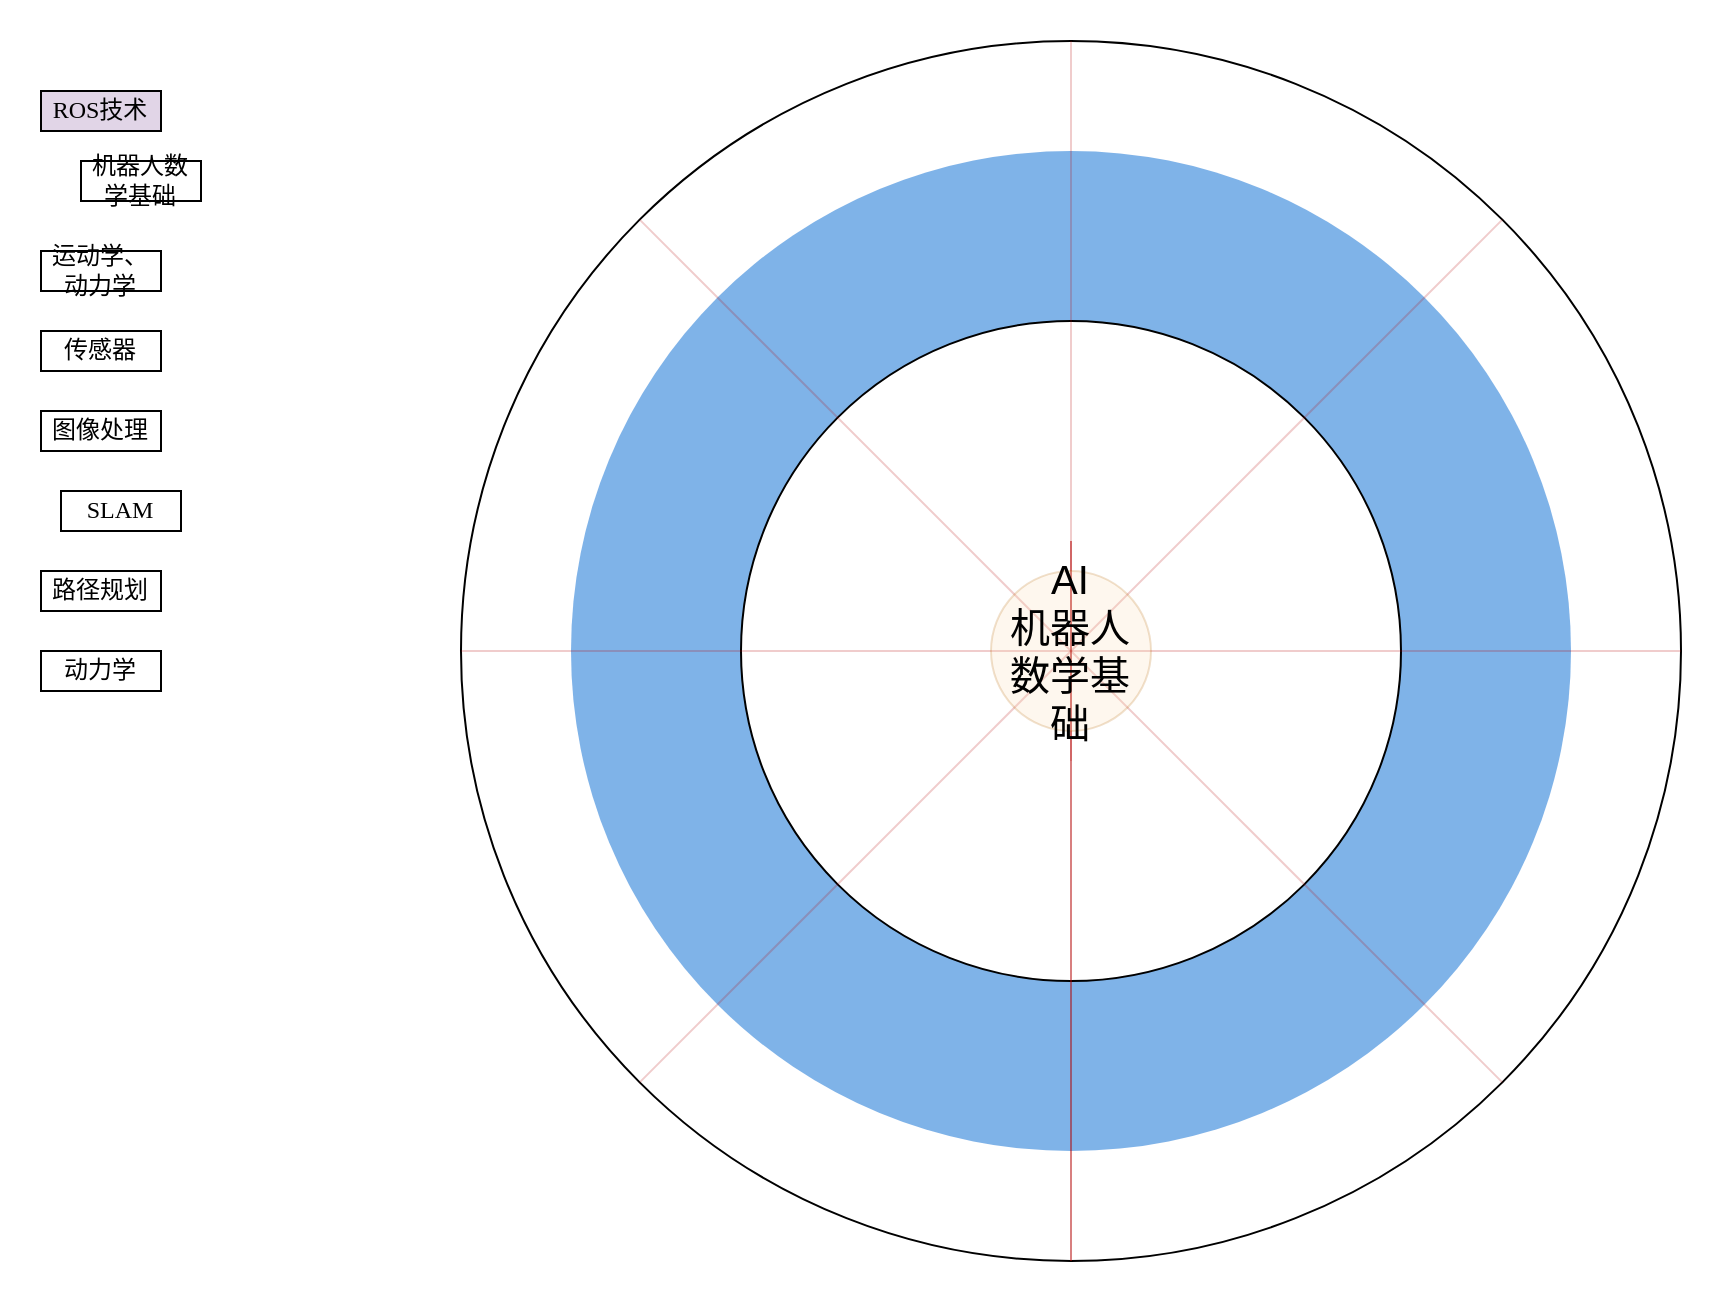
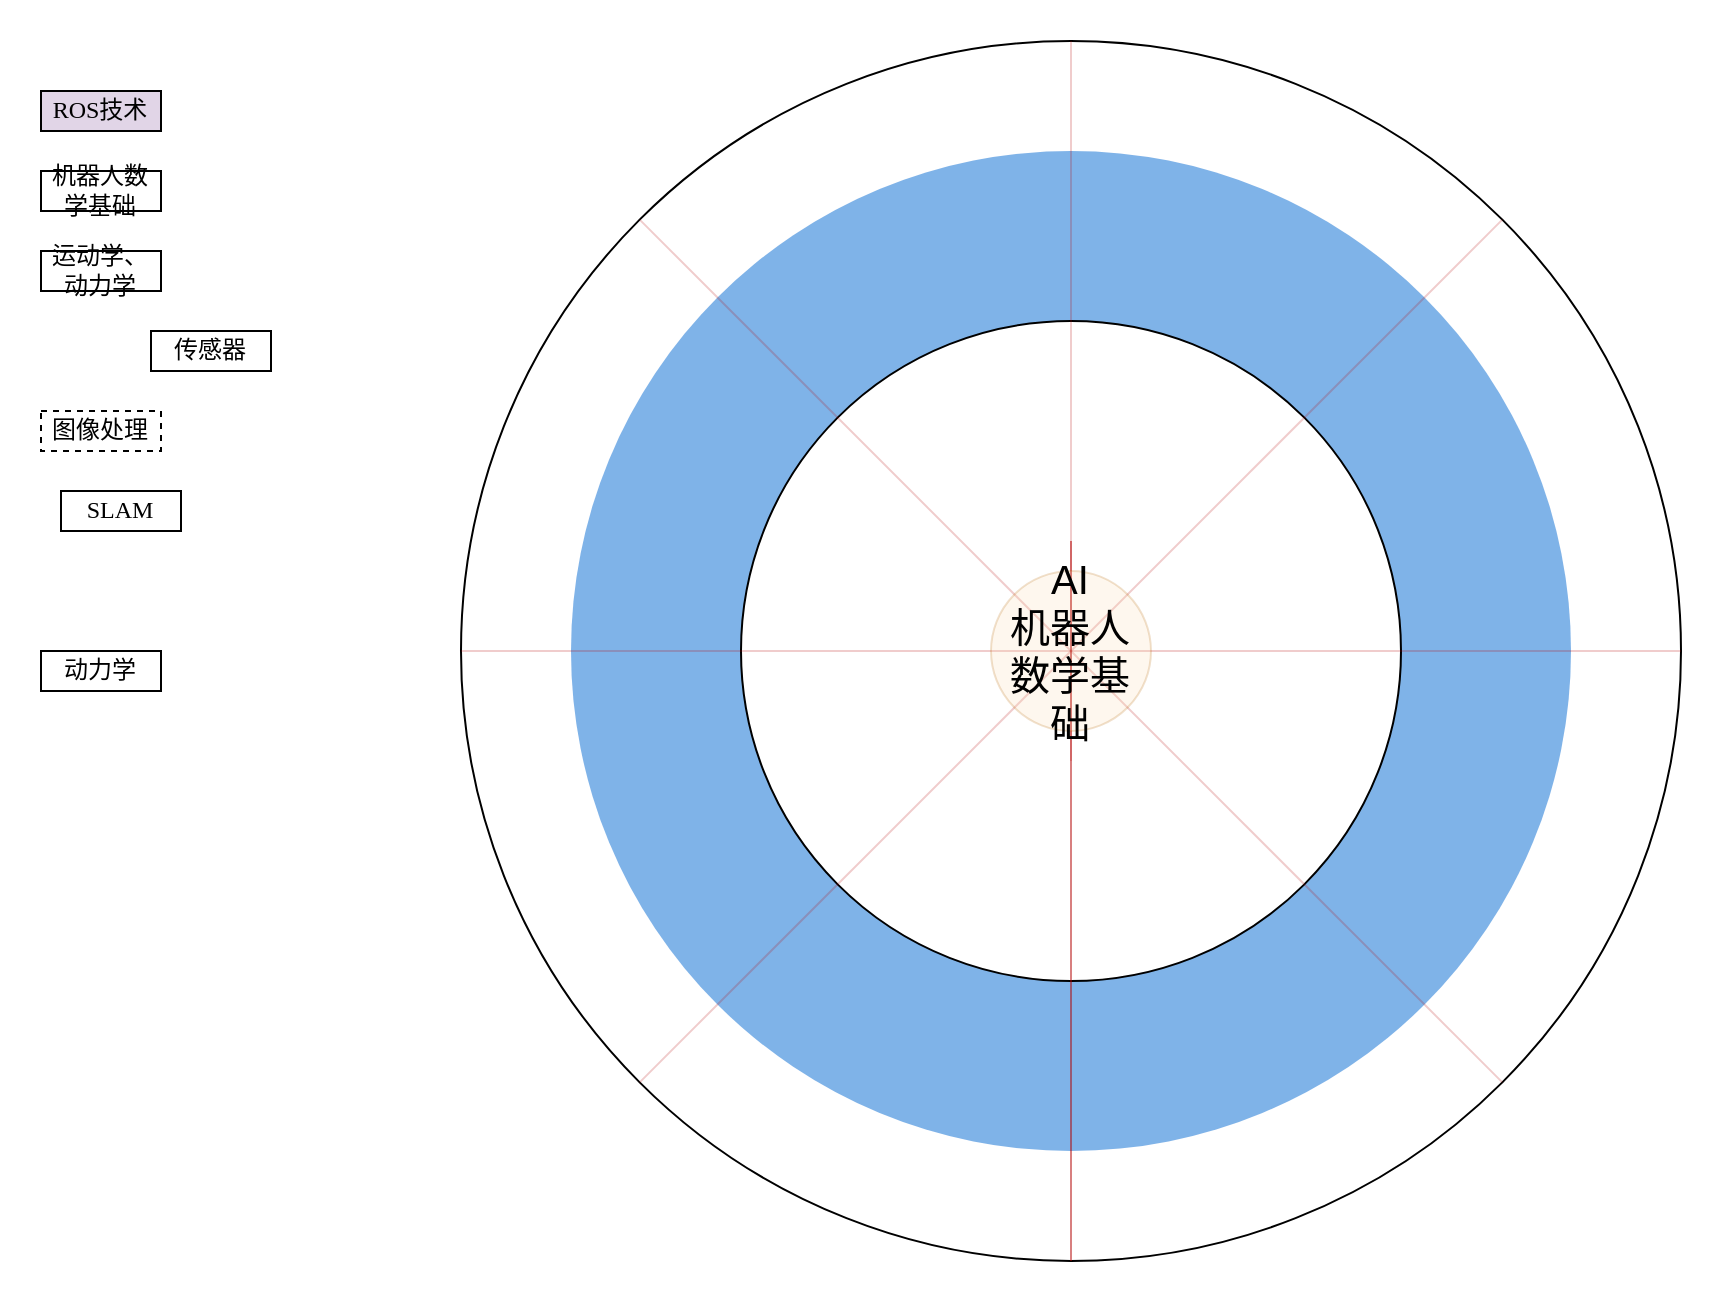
(141, 181) -> (101, 191)
(101, 351) -> (211, 351)
(101, 431) -> (101, 431)
(101, 591) -> none
